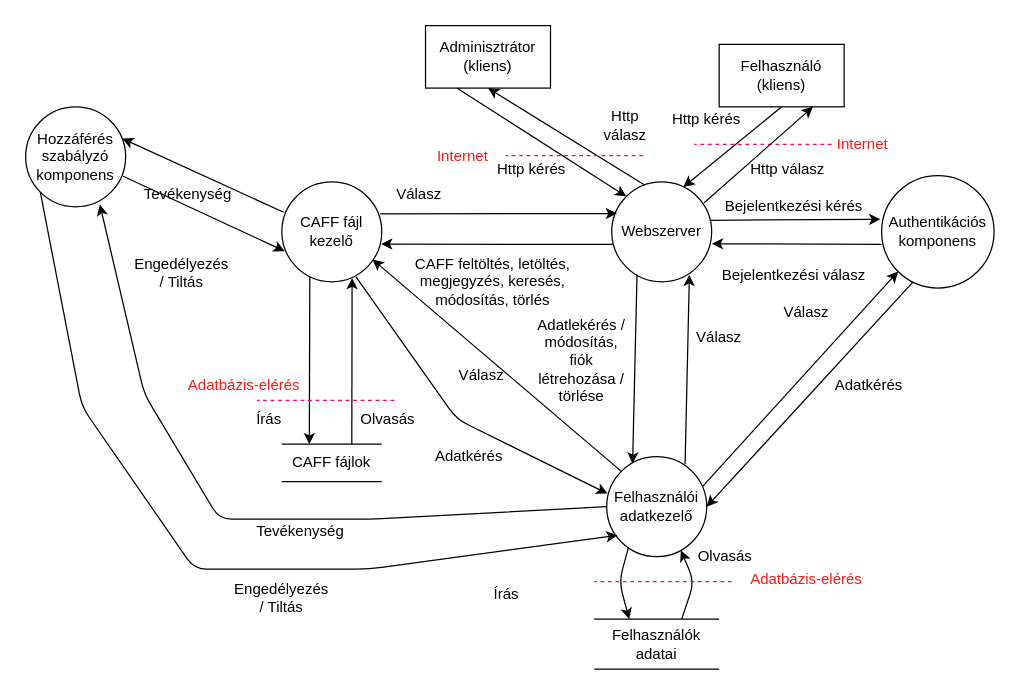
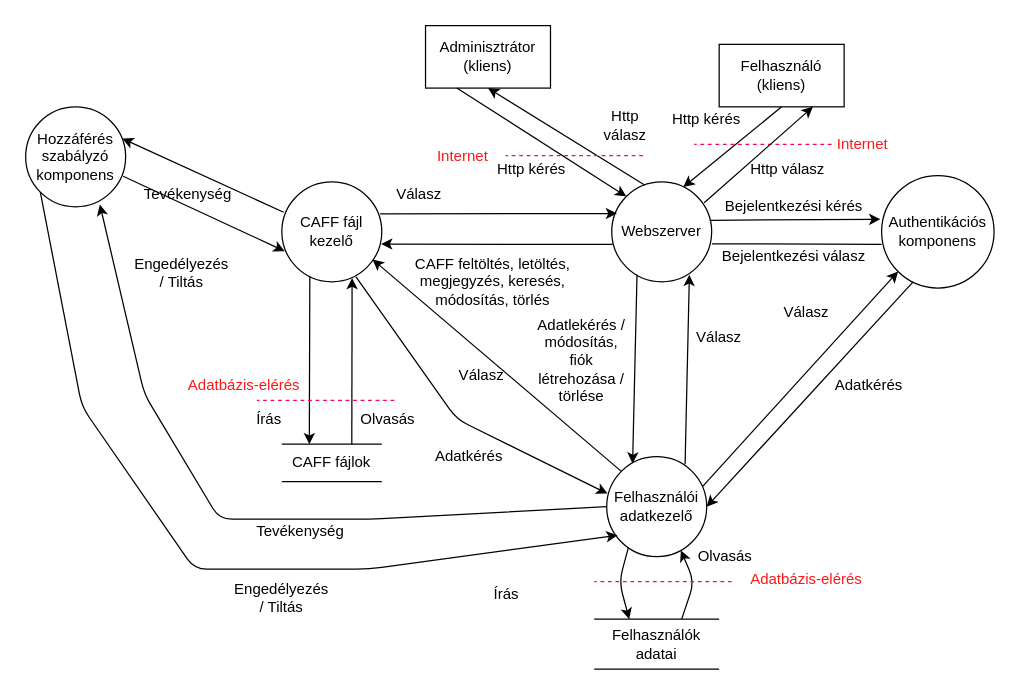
(722, 244) -> (718, 244)
(794, 276) -> (794, 257)
